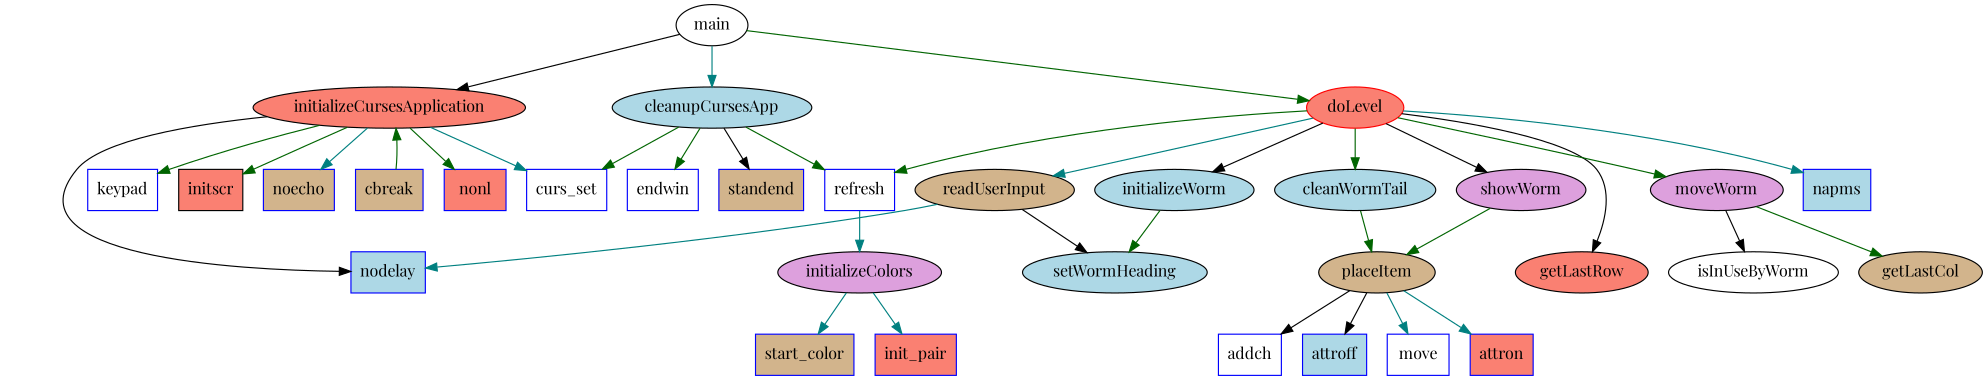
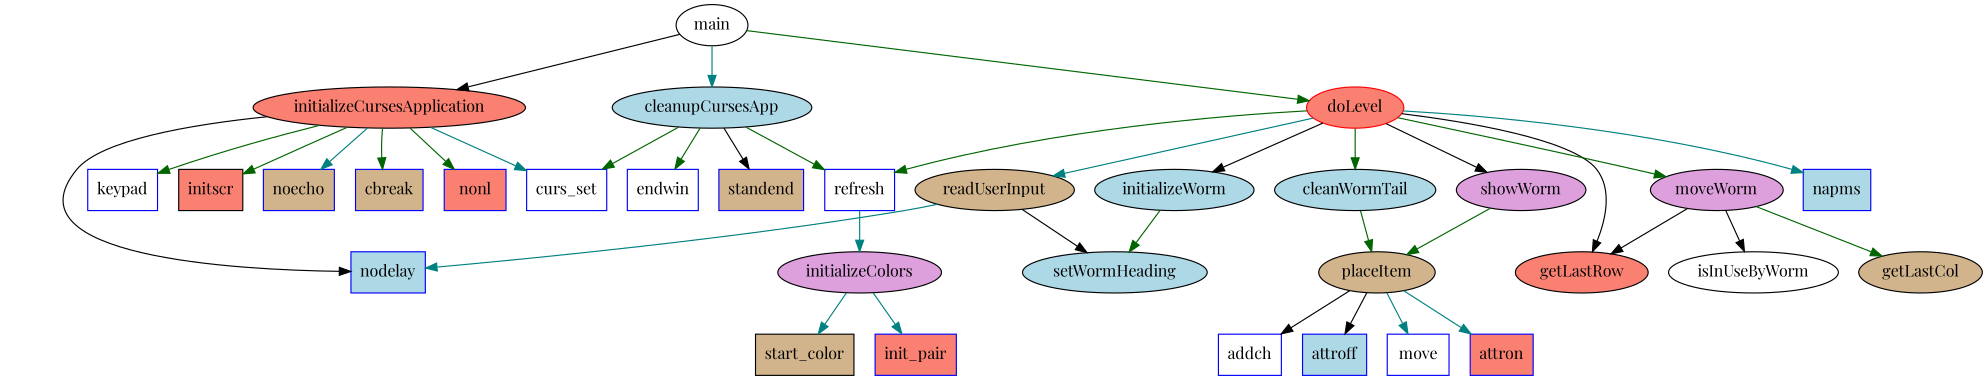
(397, 155) -> (382, 143)
none -> (1654, 228)
(805, 355) -> (805, 355)
